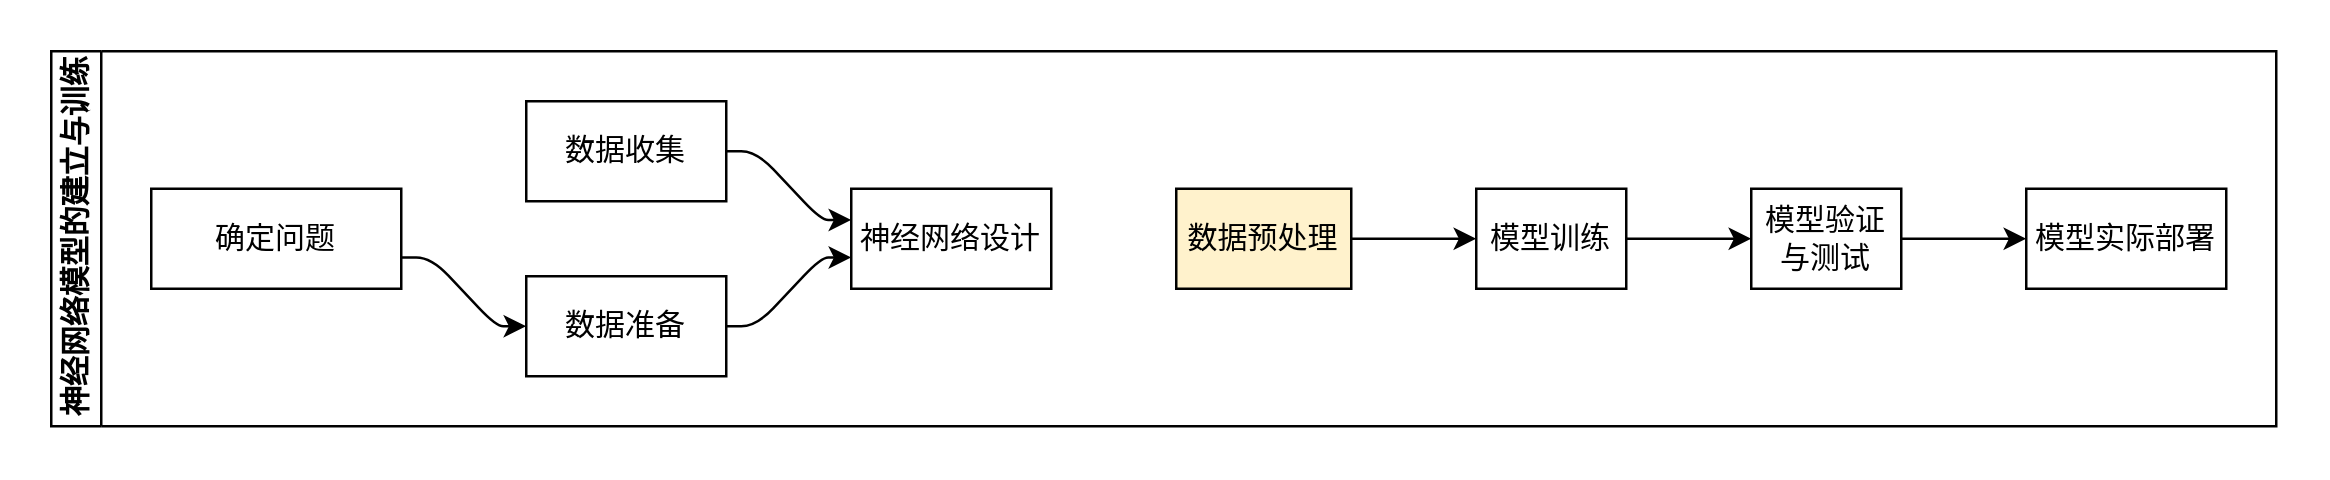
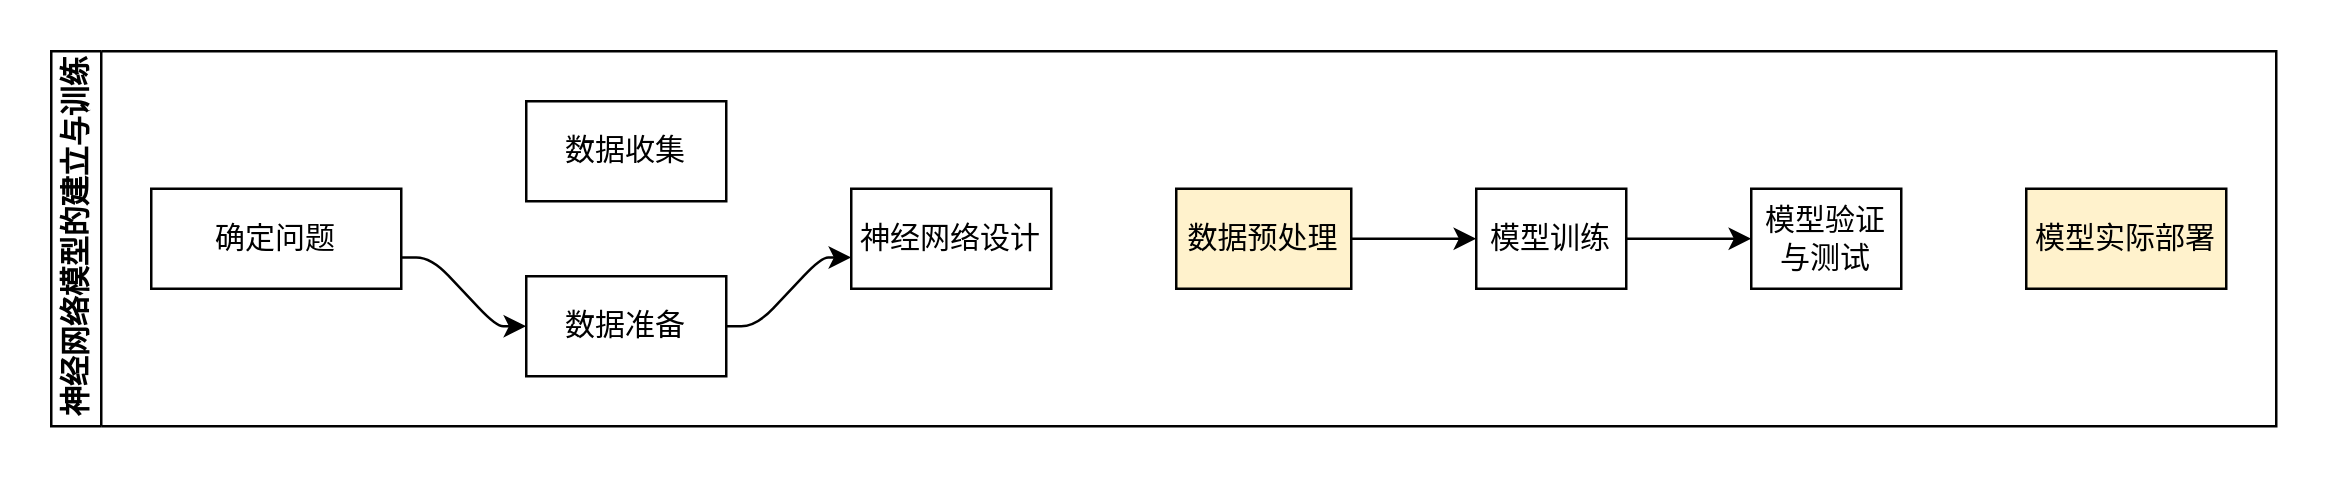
(783, 180) -> none
(1955, 239) -> none
(2126, 239) -> (2126, 239)
